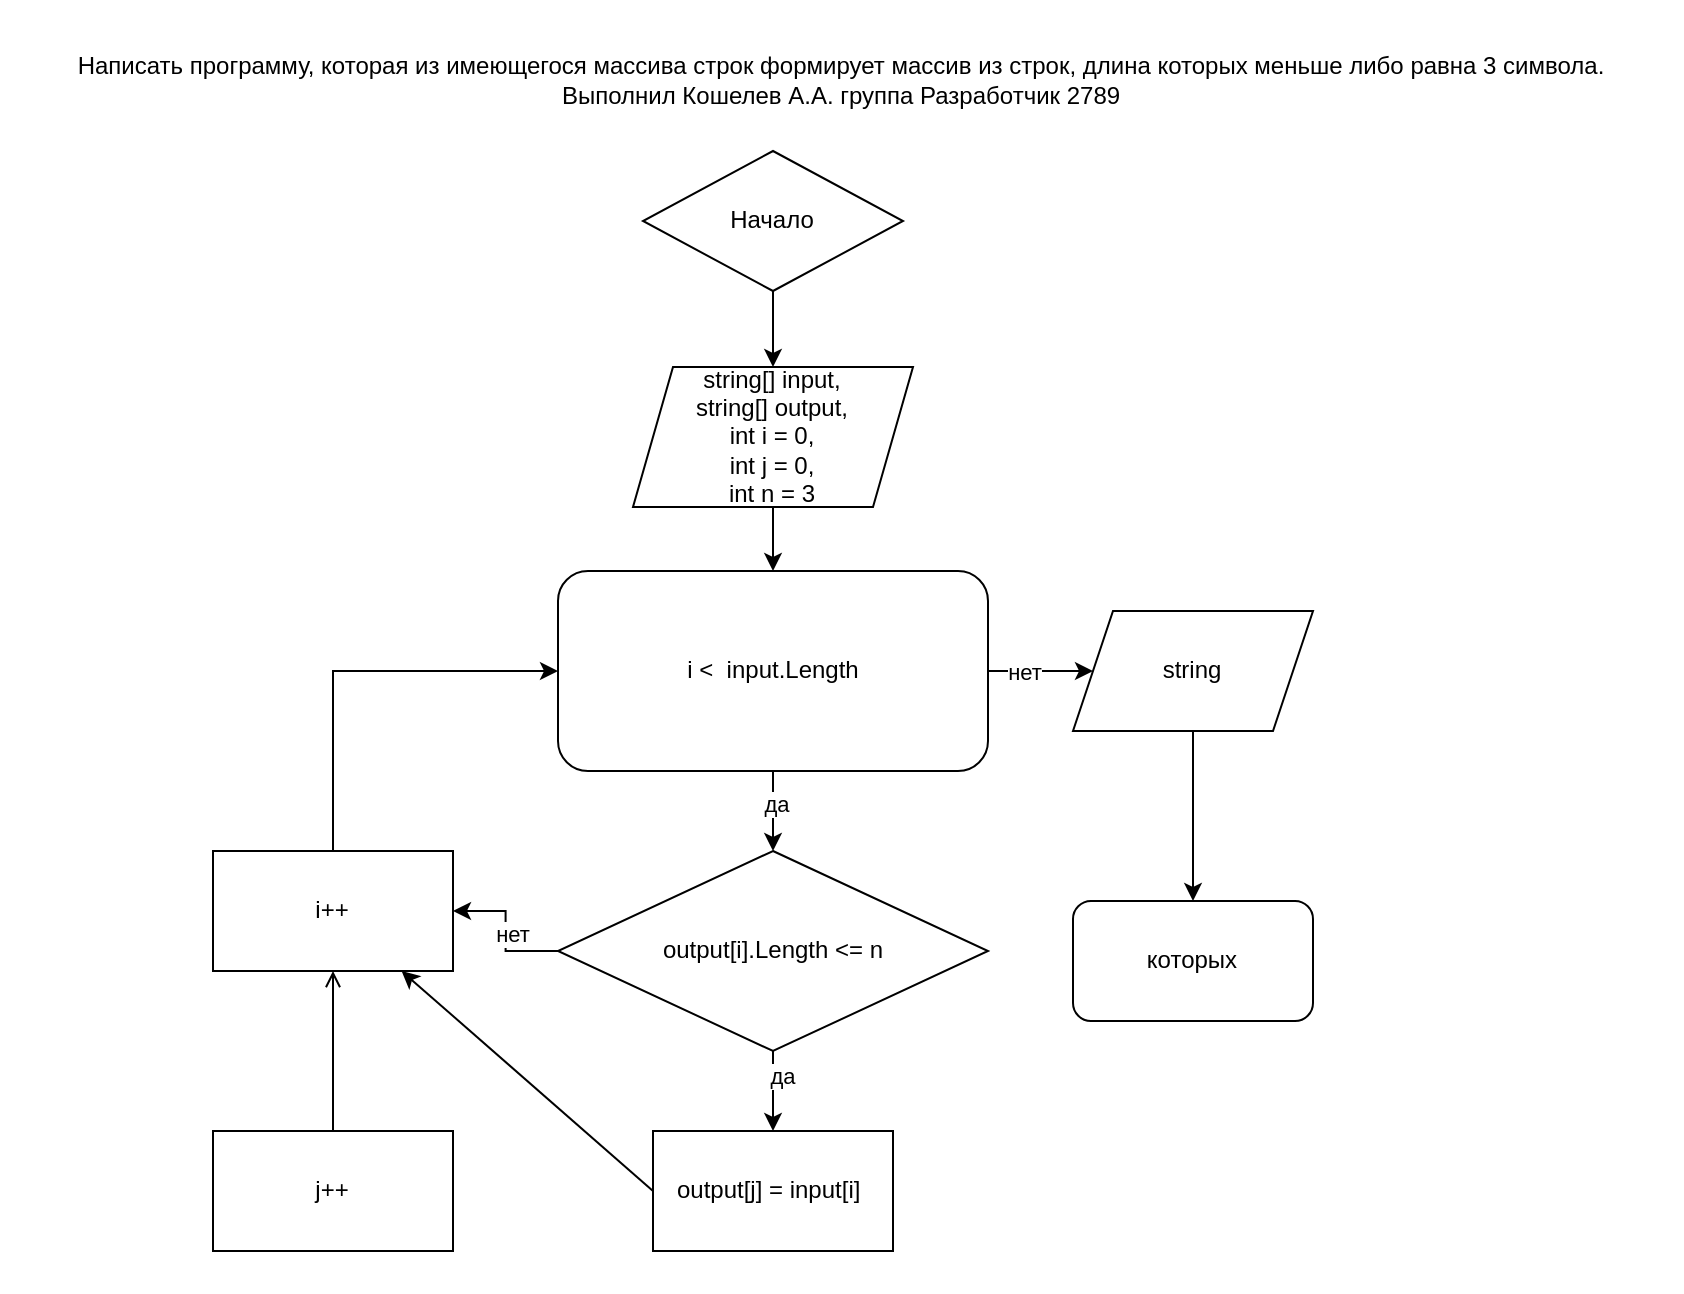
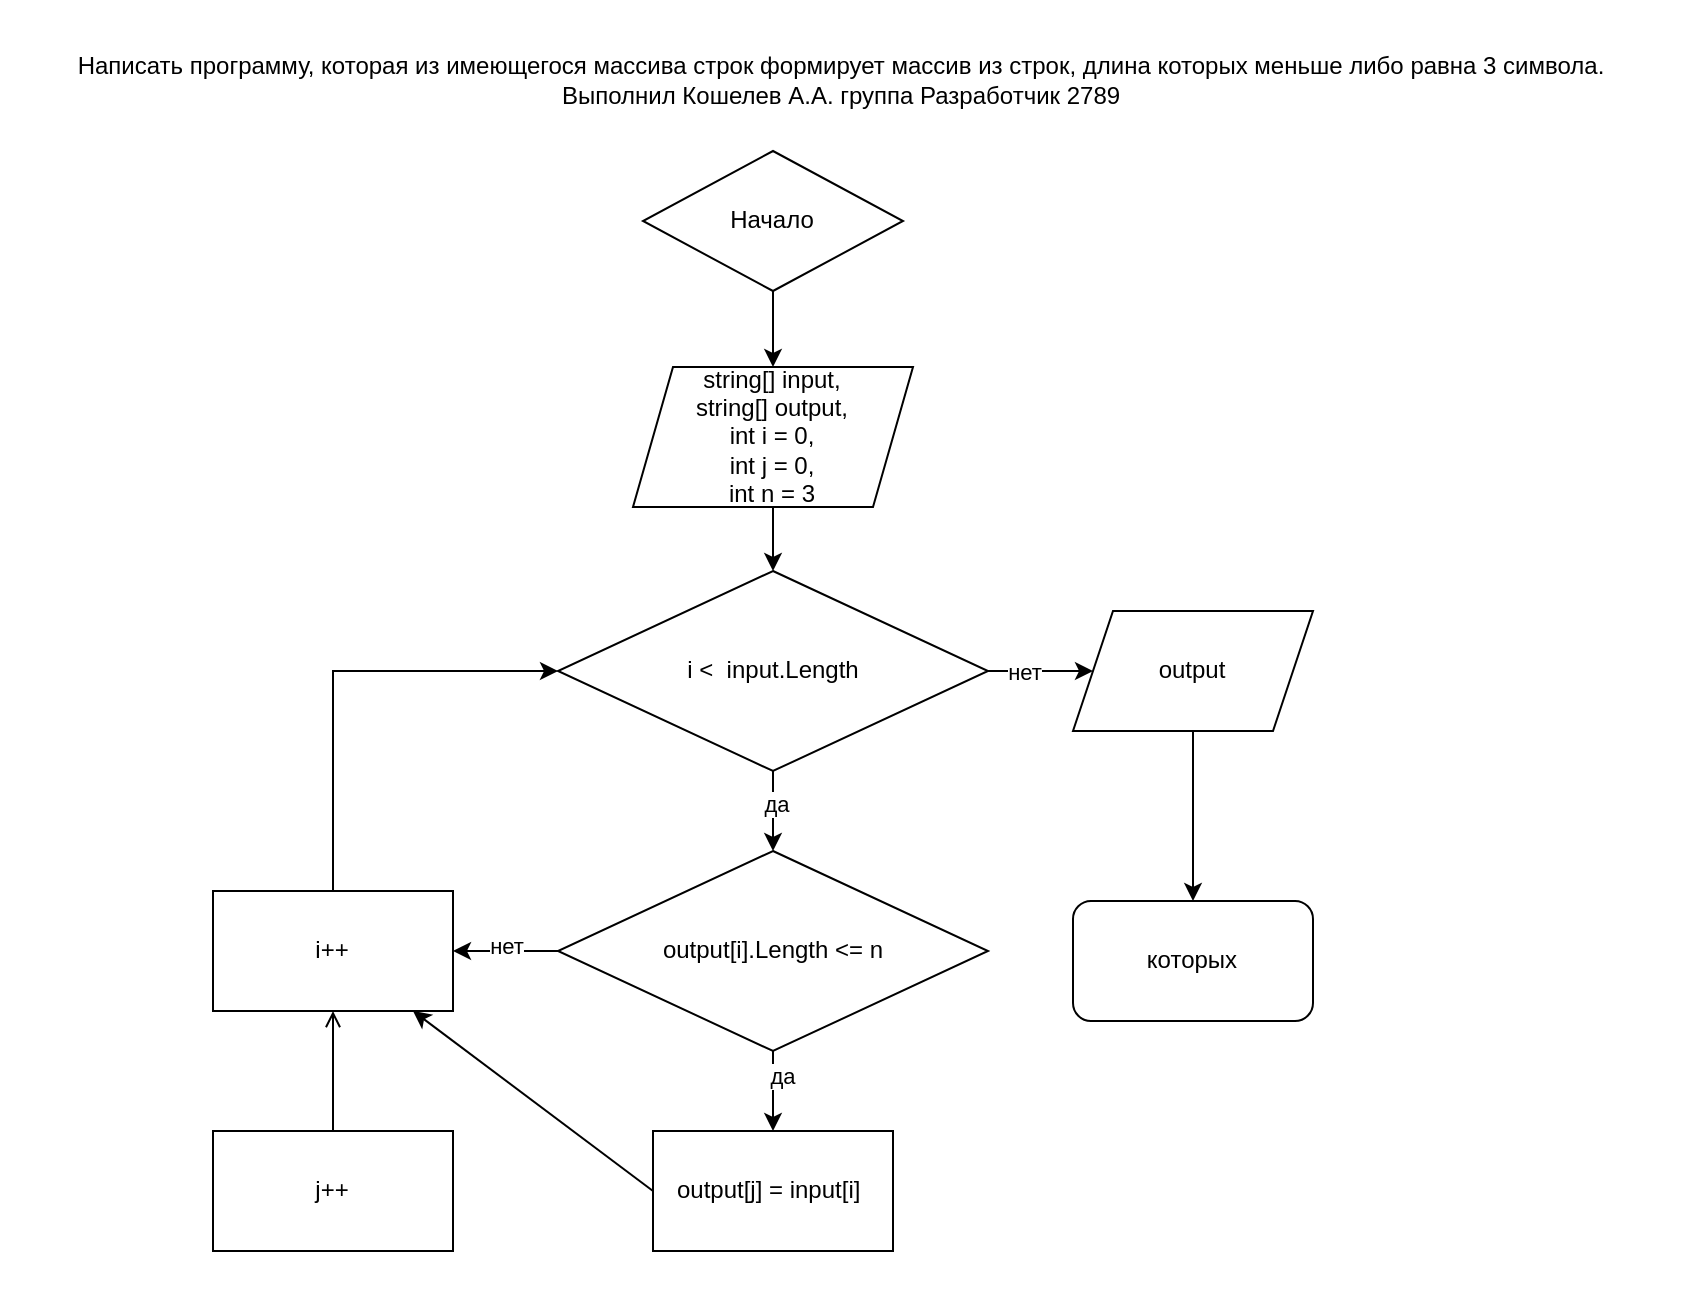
(773, 671) -> (773, 671)
(1193, 671) -> (1193, 671)
(333, 911) -> (333, 951)
